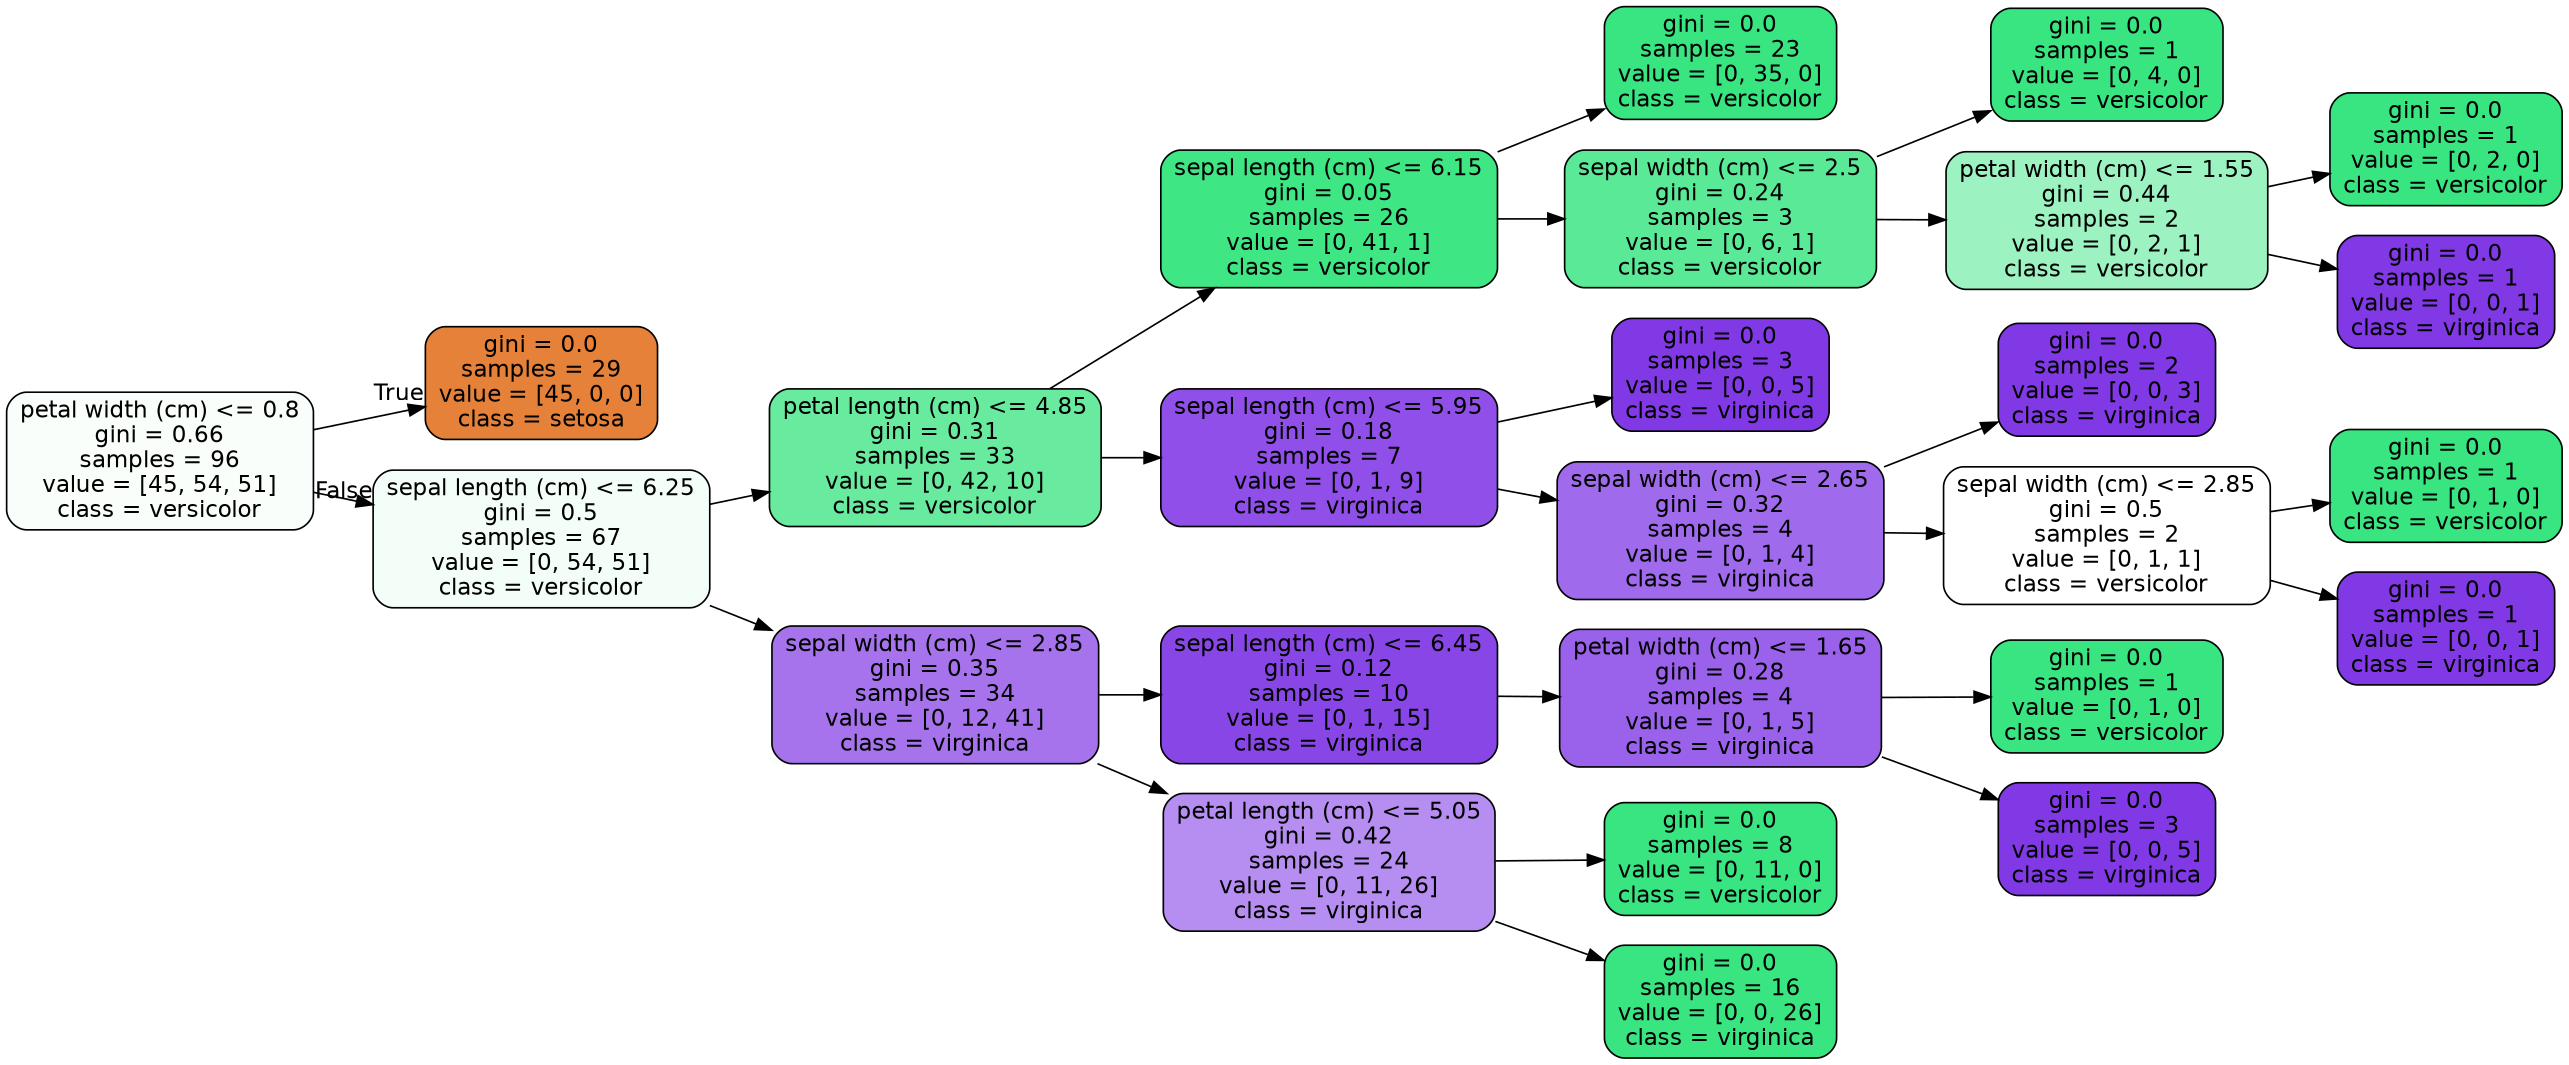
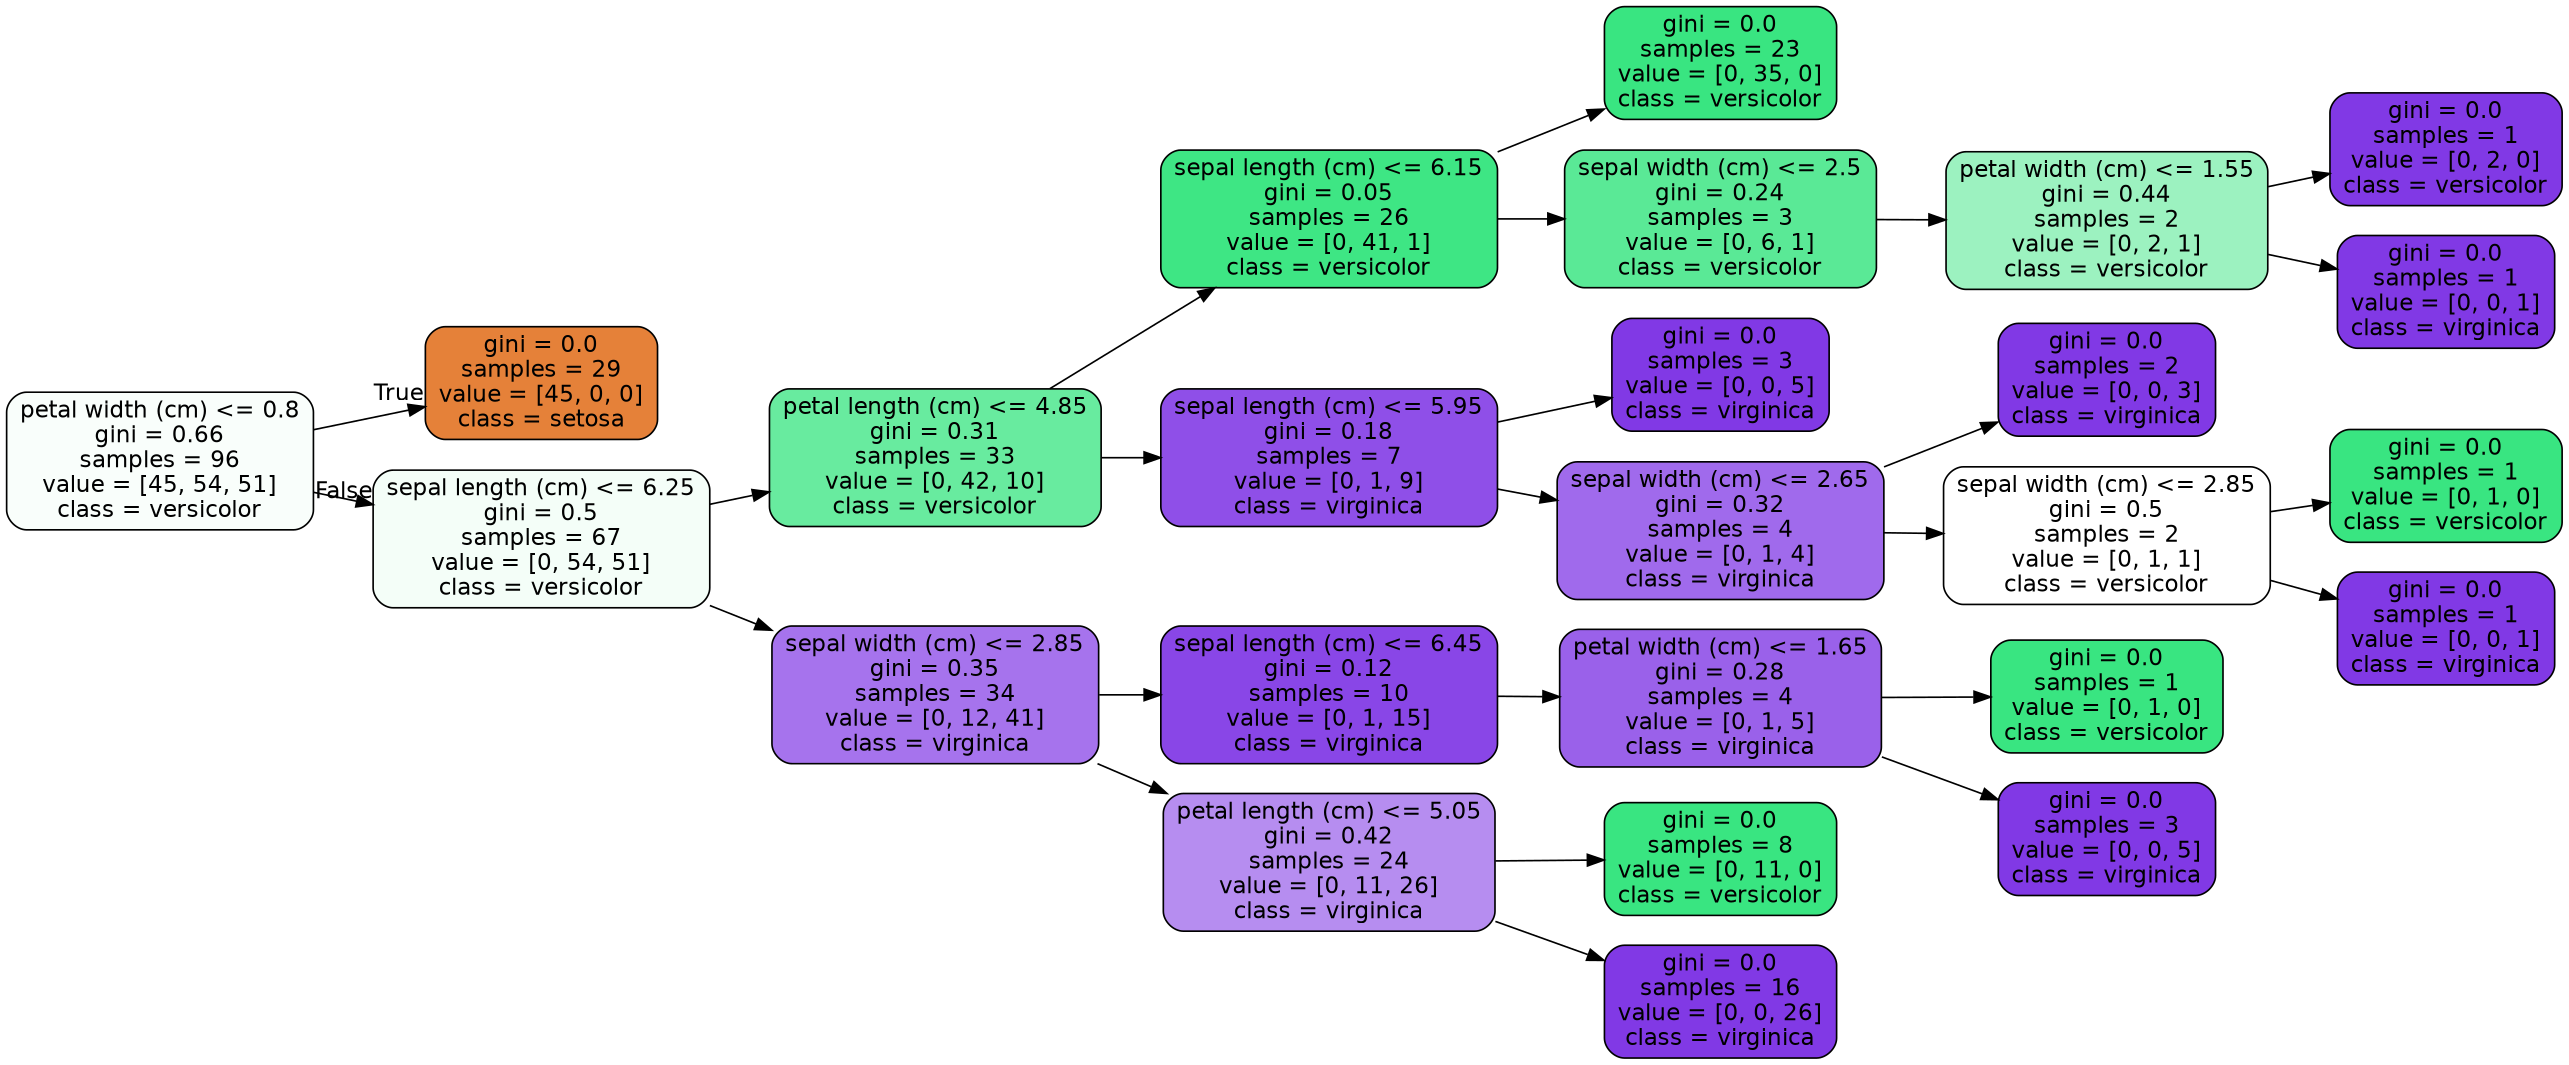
(2107, 65) -> none
(2446, 149) -> (2446, 149)
(1721, 1002) -> (1721, 1002)
